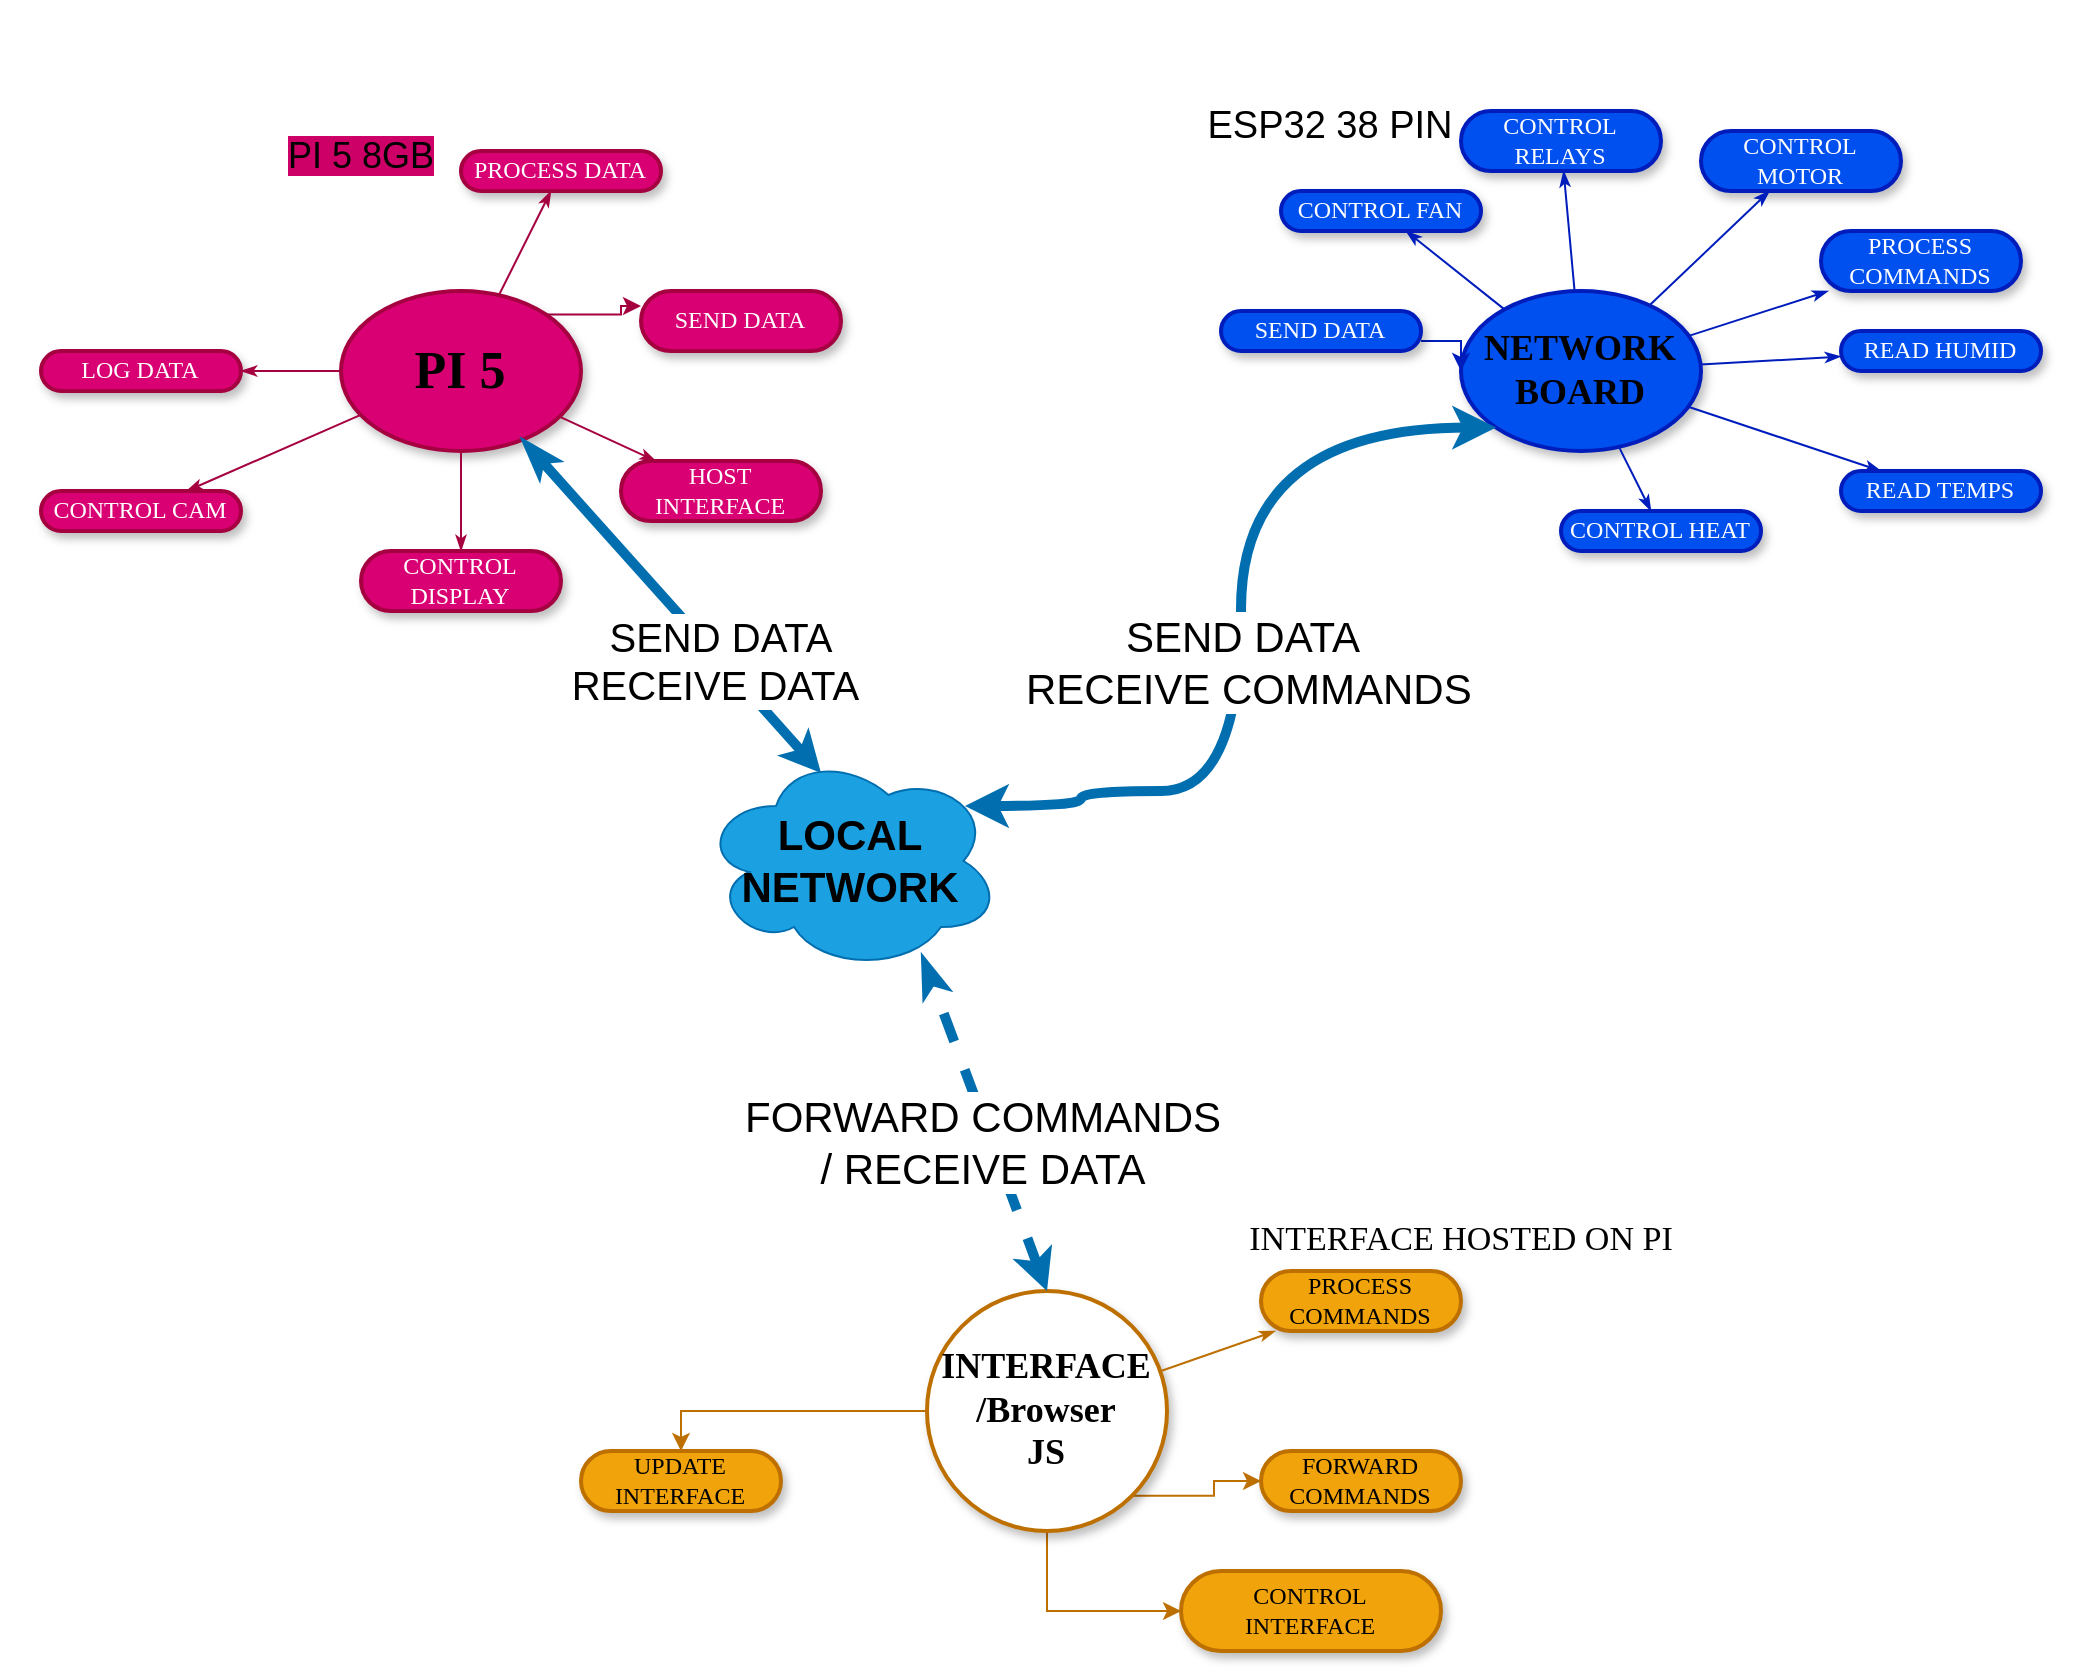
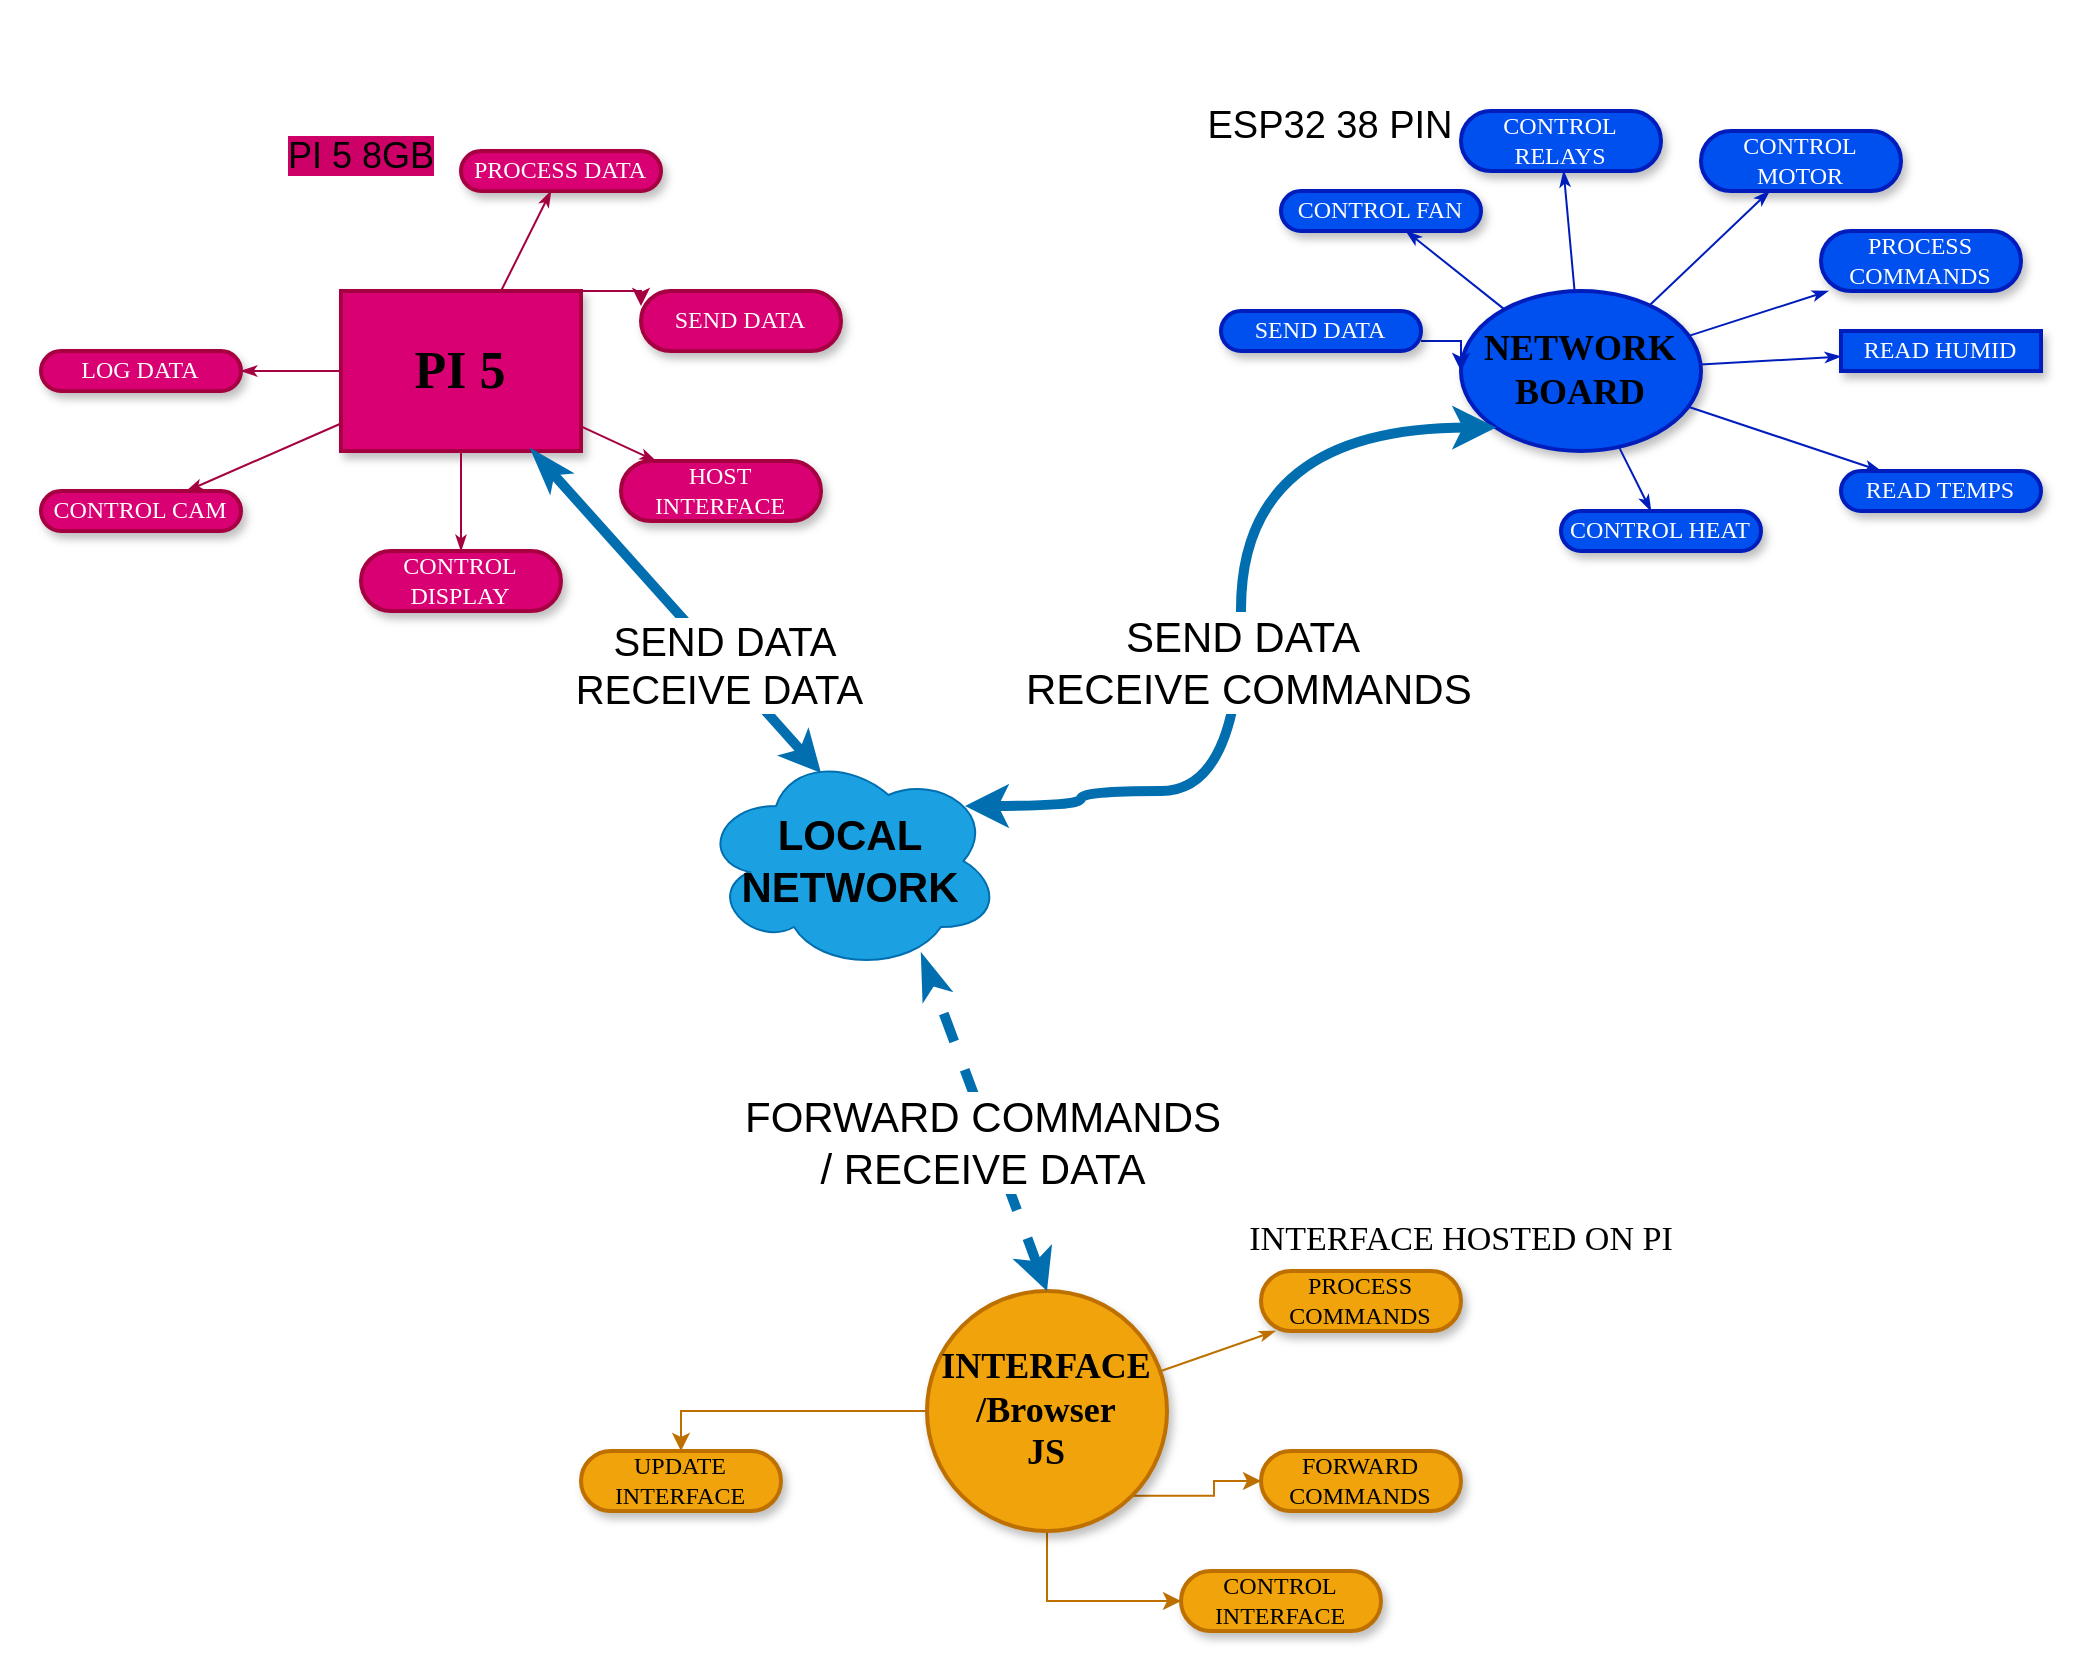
(1941, 351) -> (1941, 351)
(461, 371) -> (461, 371)
(1047, 1411) -> (1047, 1411)
(1311, 1611) -> (1281, 1601)
